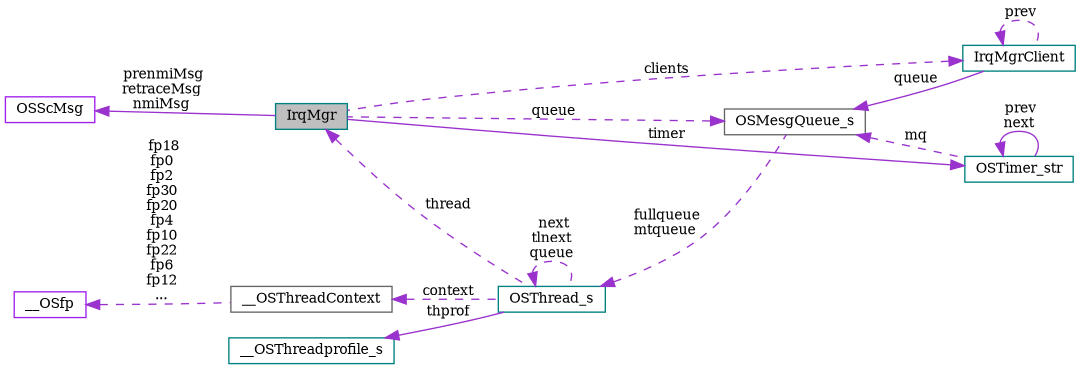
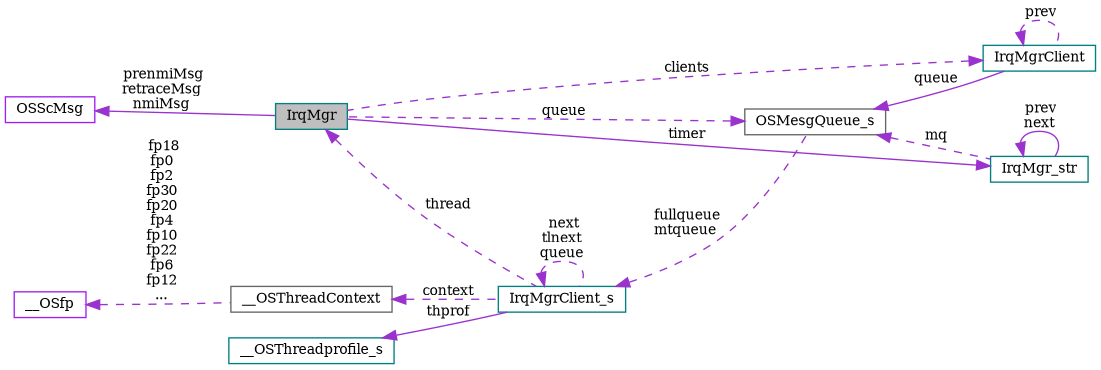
(1019, 169) -> (1039, 169)
(552, 299) -> (562, 299)
